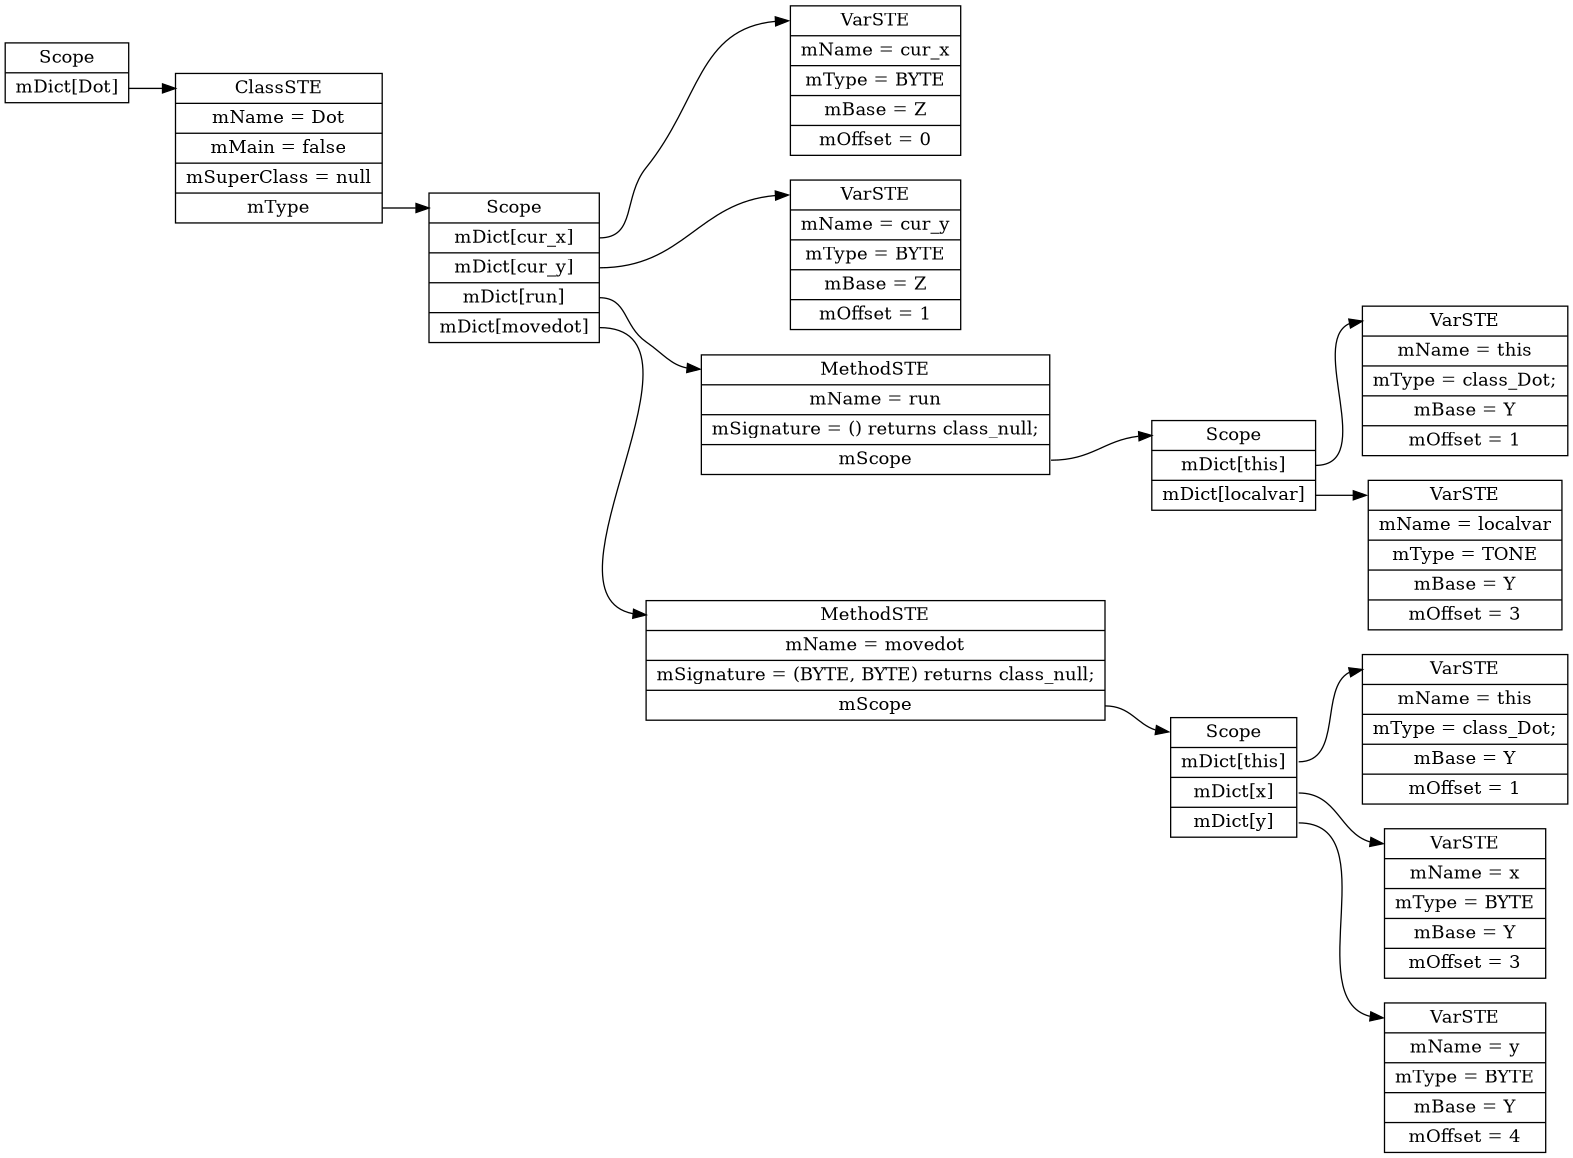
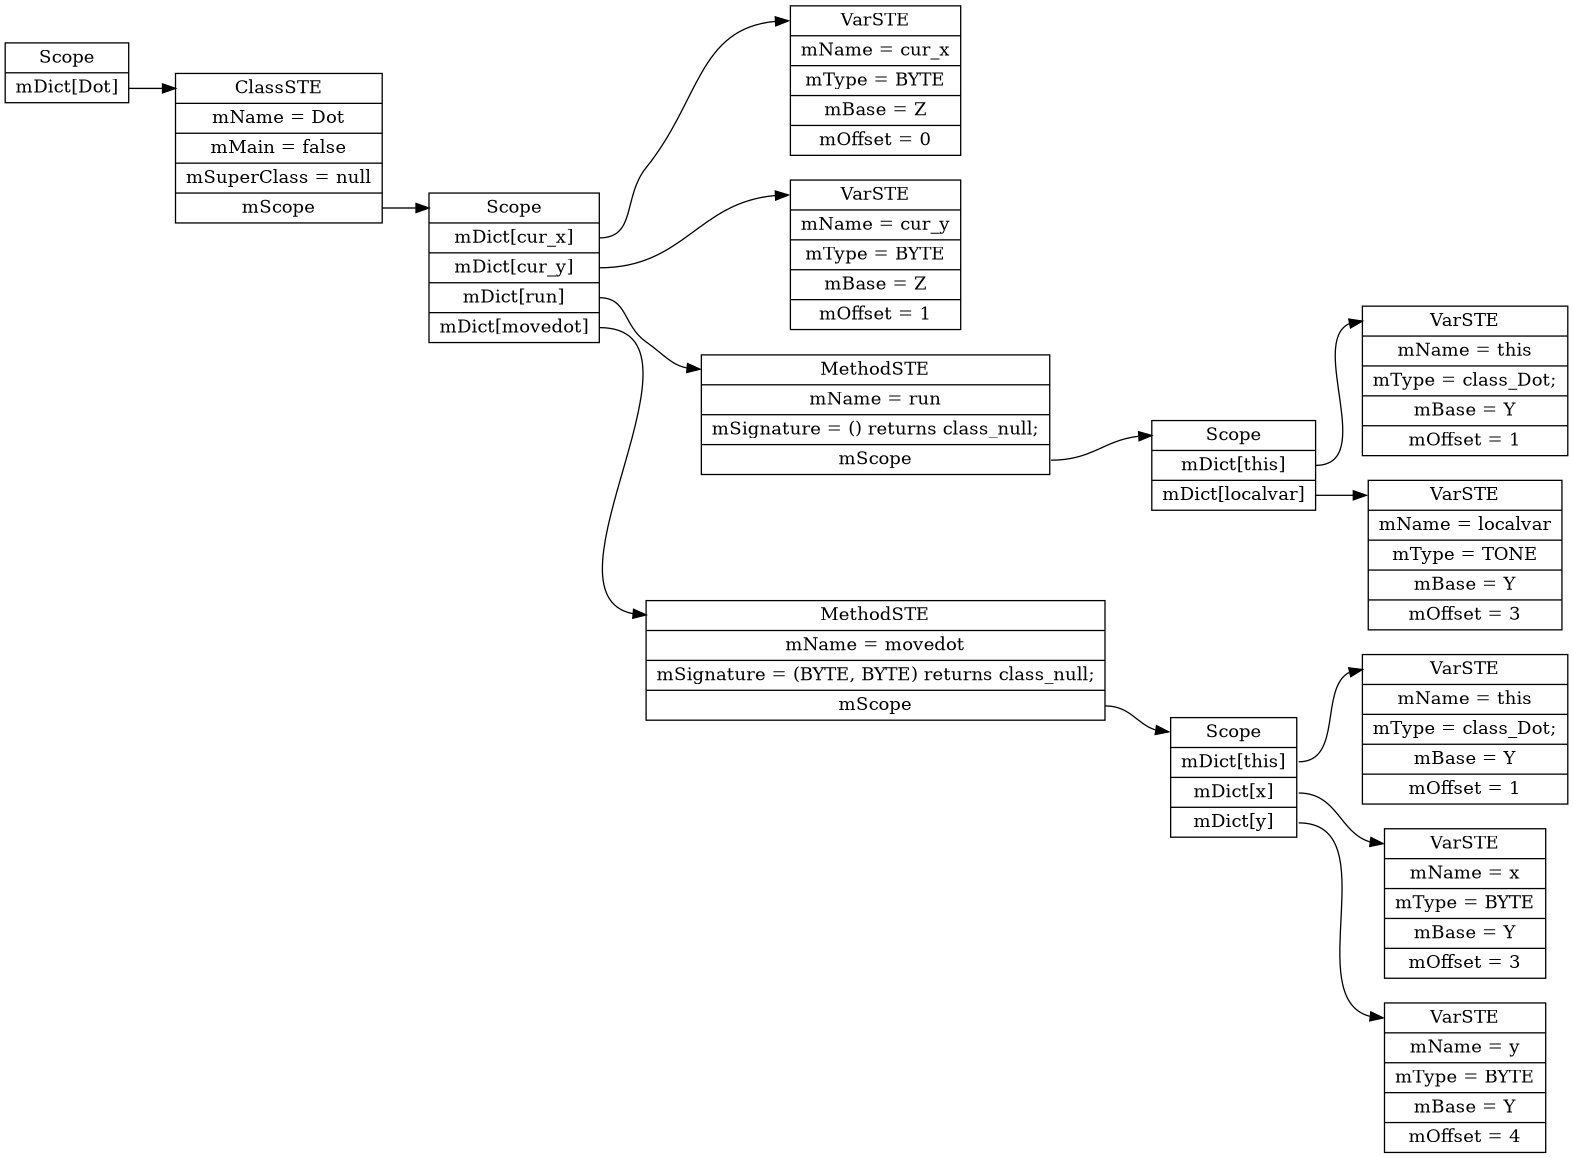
(279, 207) -> (279, 207)
